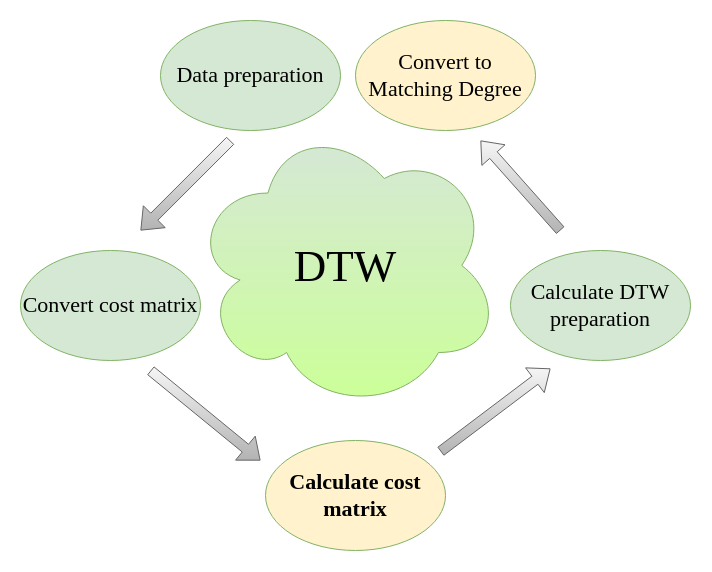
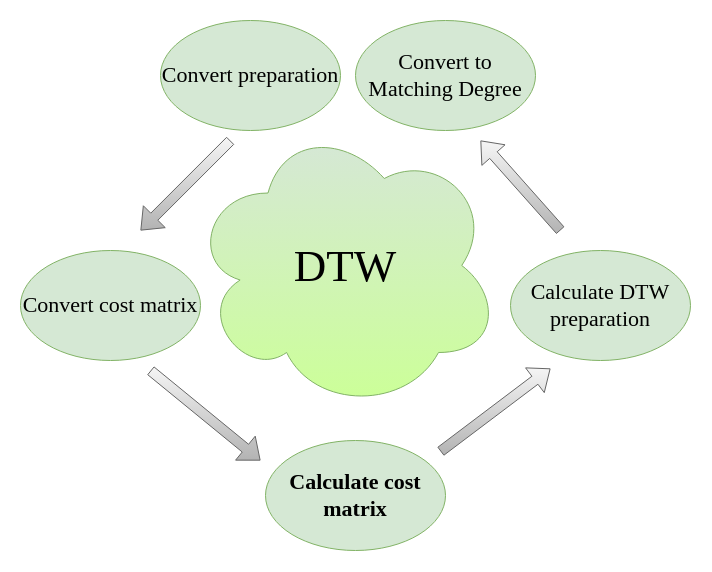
(251, 76) -> (251, 76)
(446, 76) -> (446, 76)
(356, 496) -> (356, 496)
